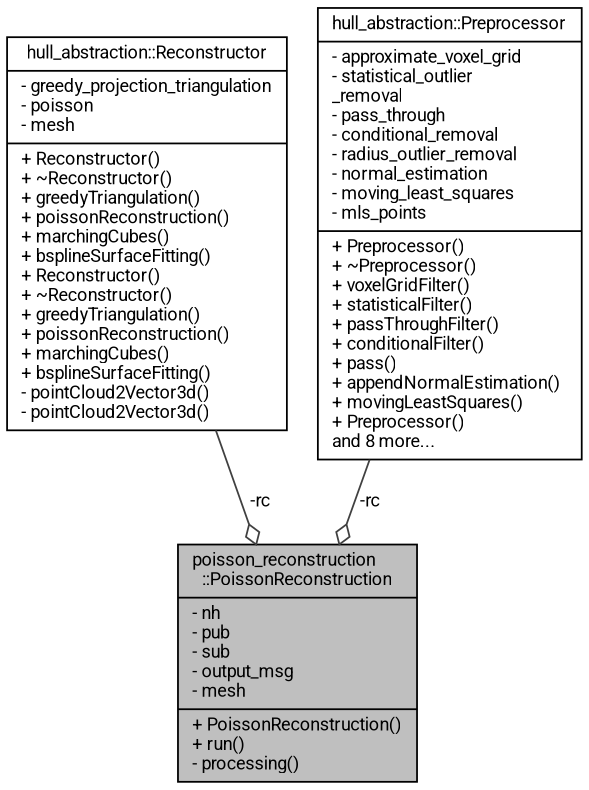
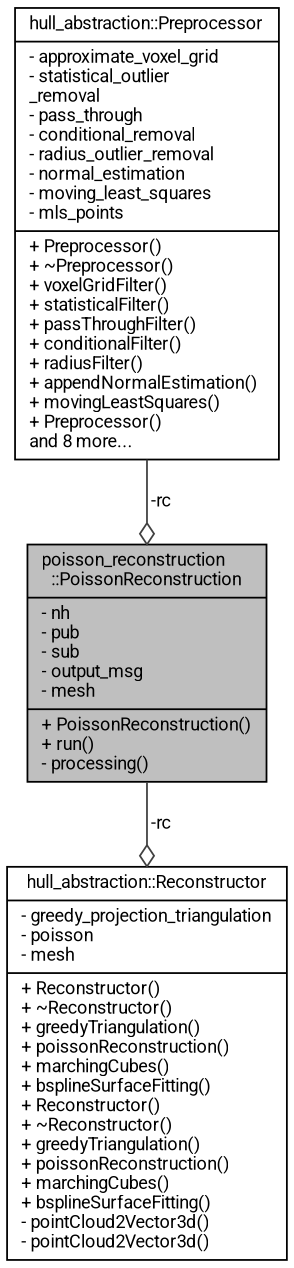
(365, 364) -> (87, 364)
(232, 477) -> (147, 814)
